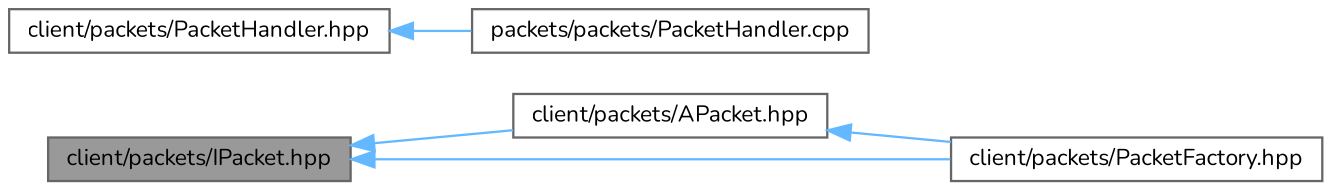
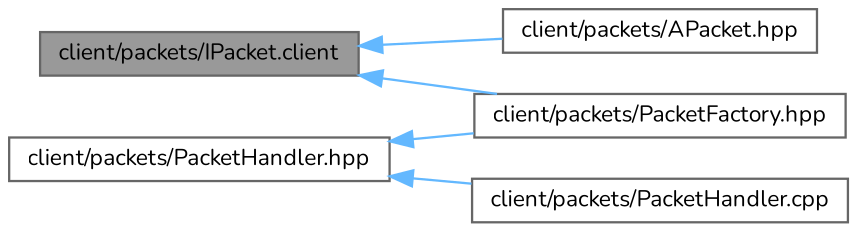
(670, 31) -> (660, 201)
(901, 137) -> (443, 136)
(199, 159) -> (199, 54)
